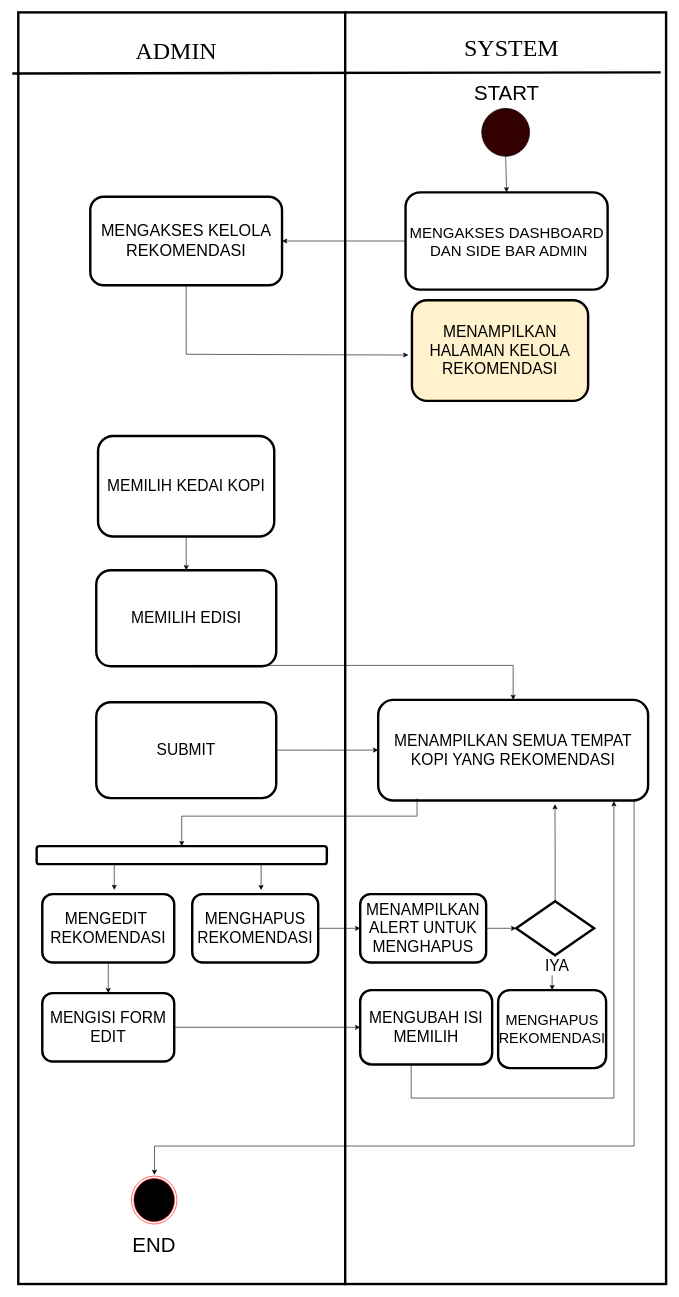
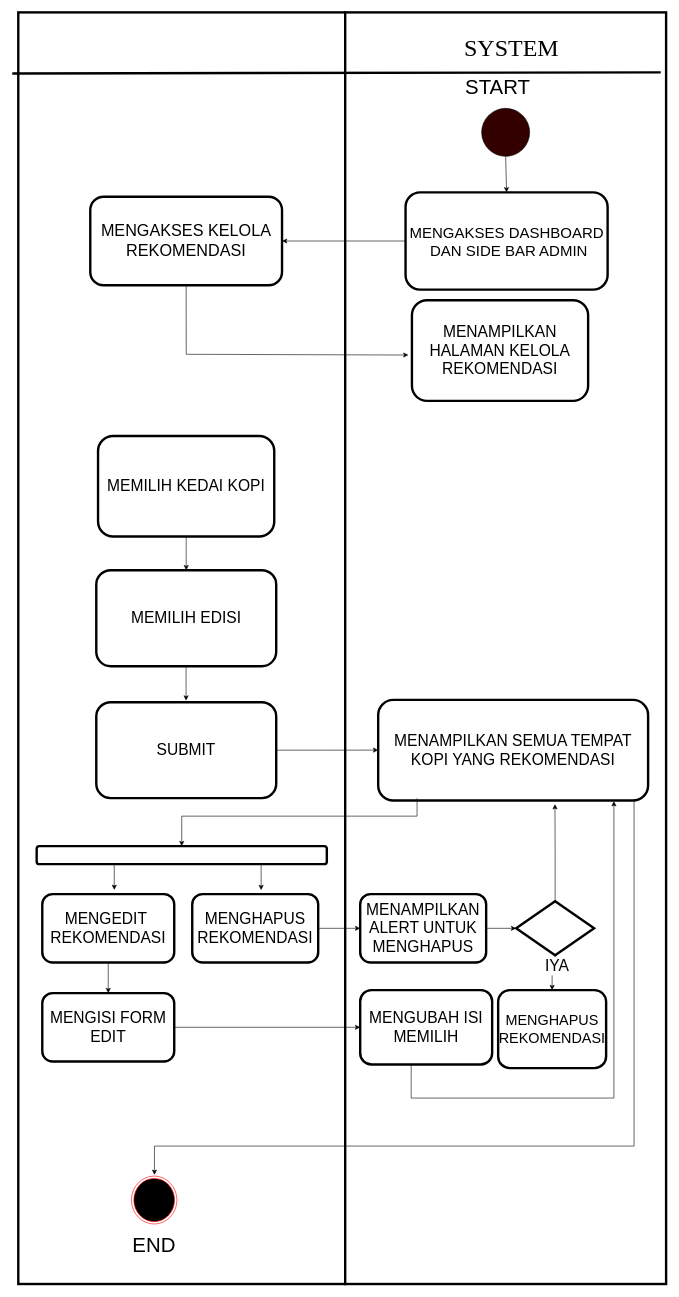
(176, 51) -> none
(507, 93) -> (498, 87)
(500, 351) -> (500, 351)
(391, 666) -> (186, 695)
